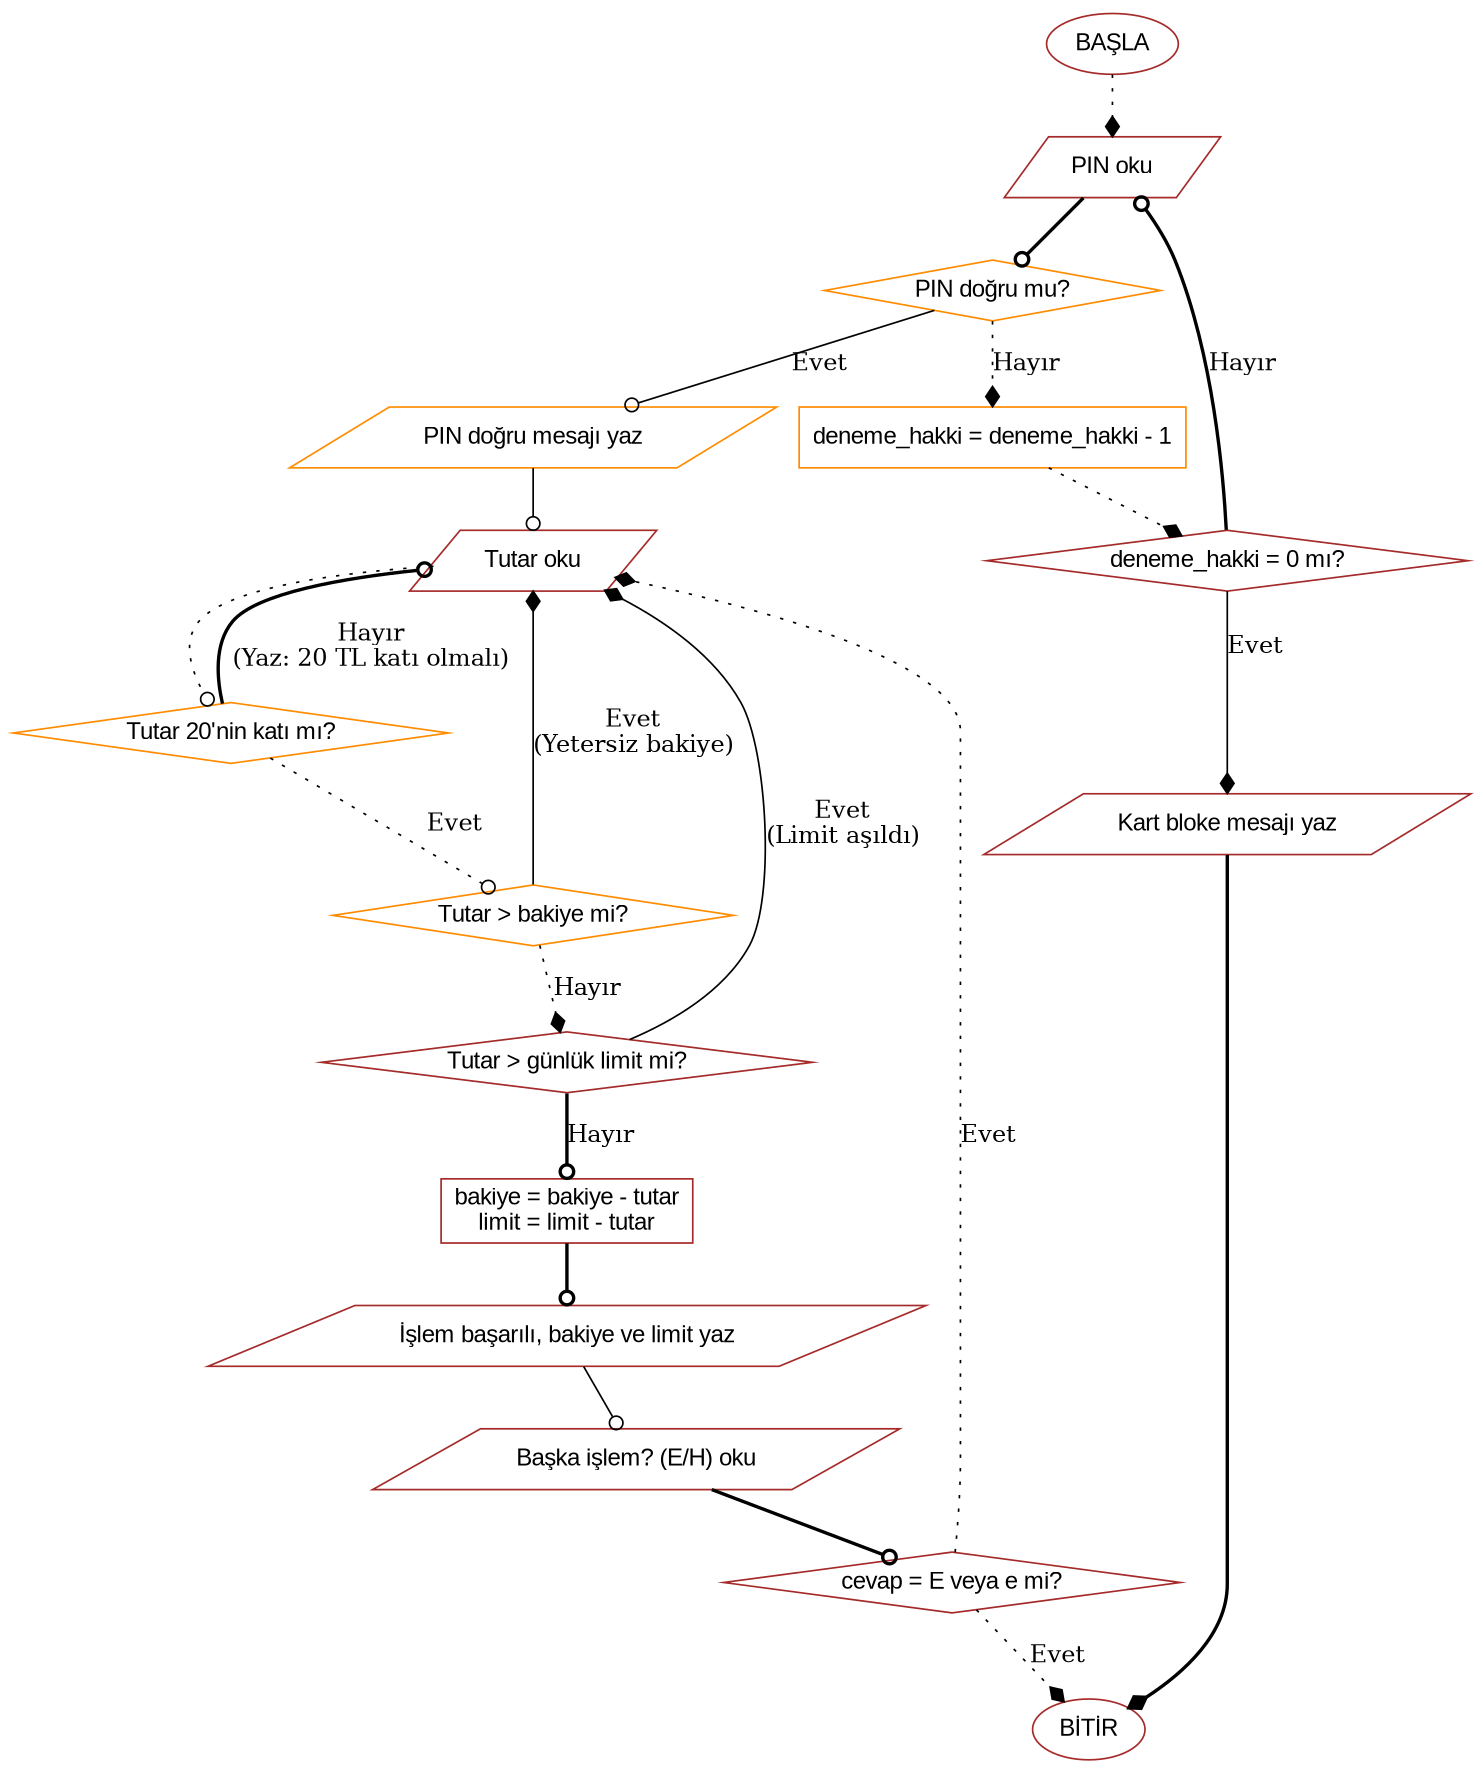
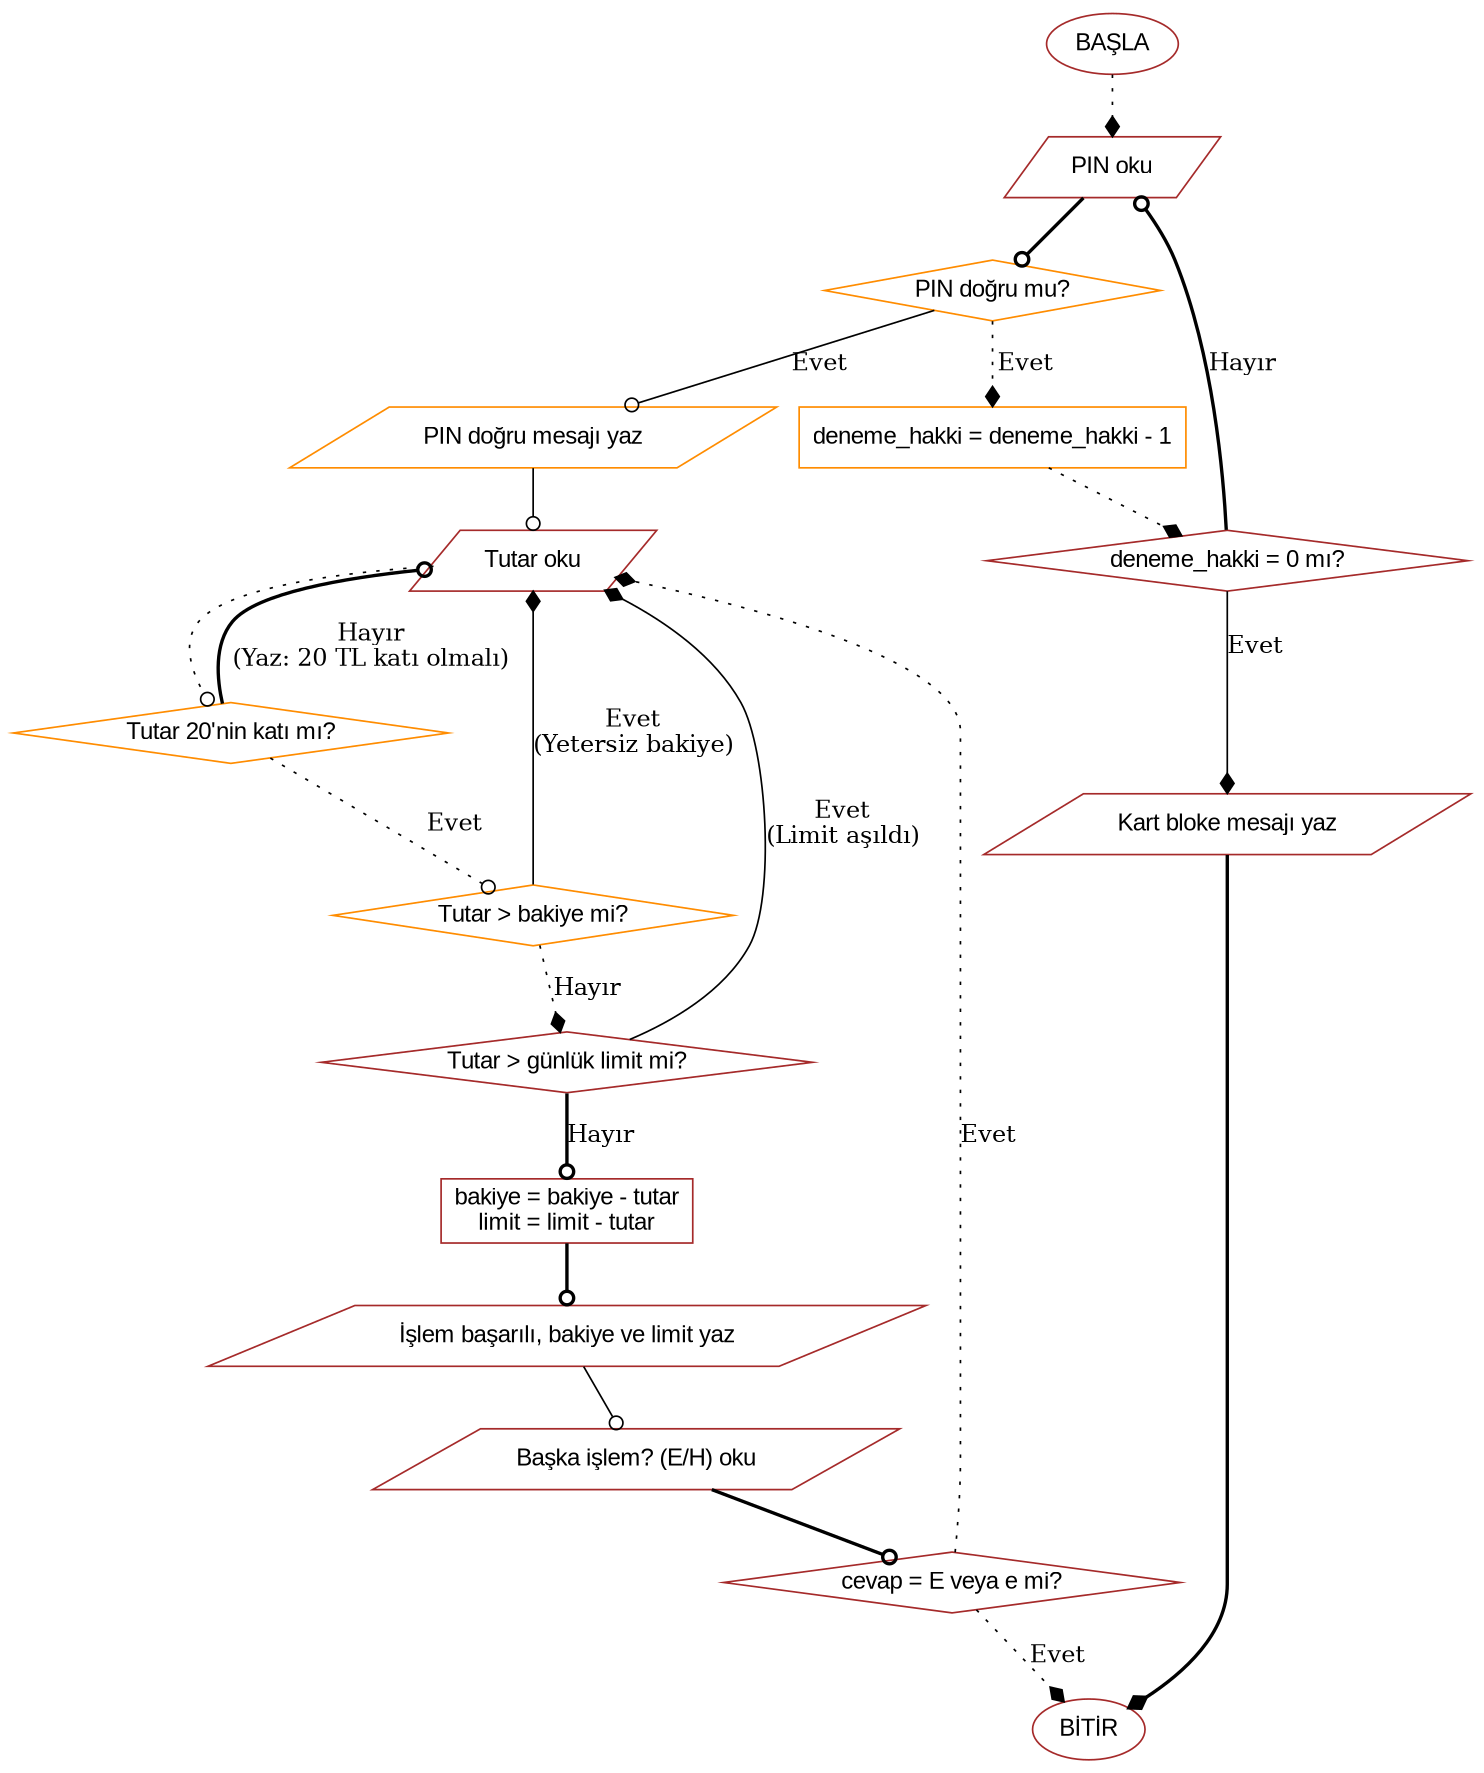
(1026, 364) -> (1026, 364)
